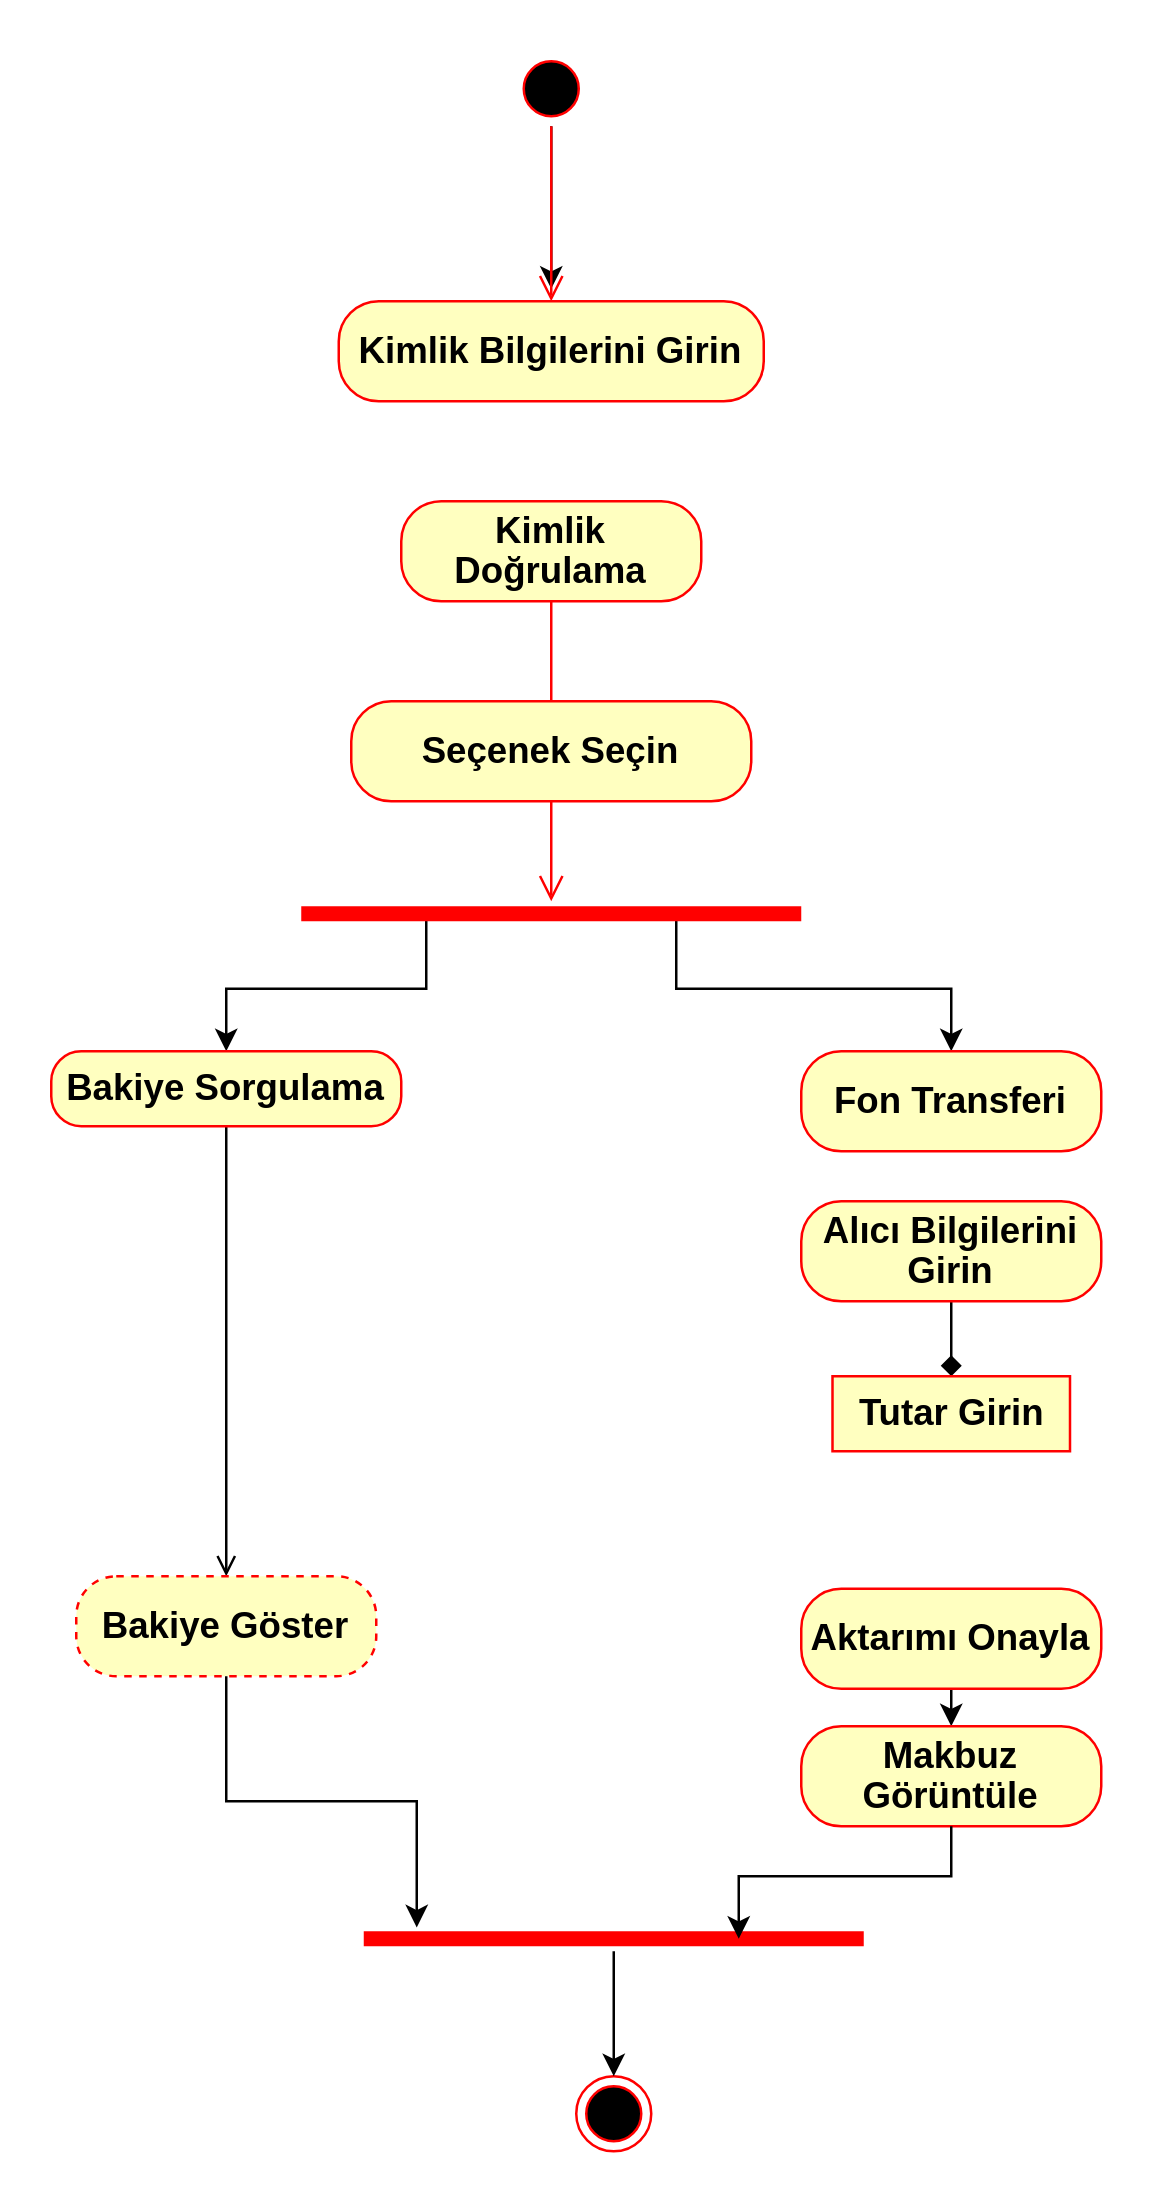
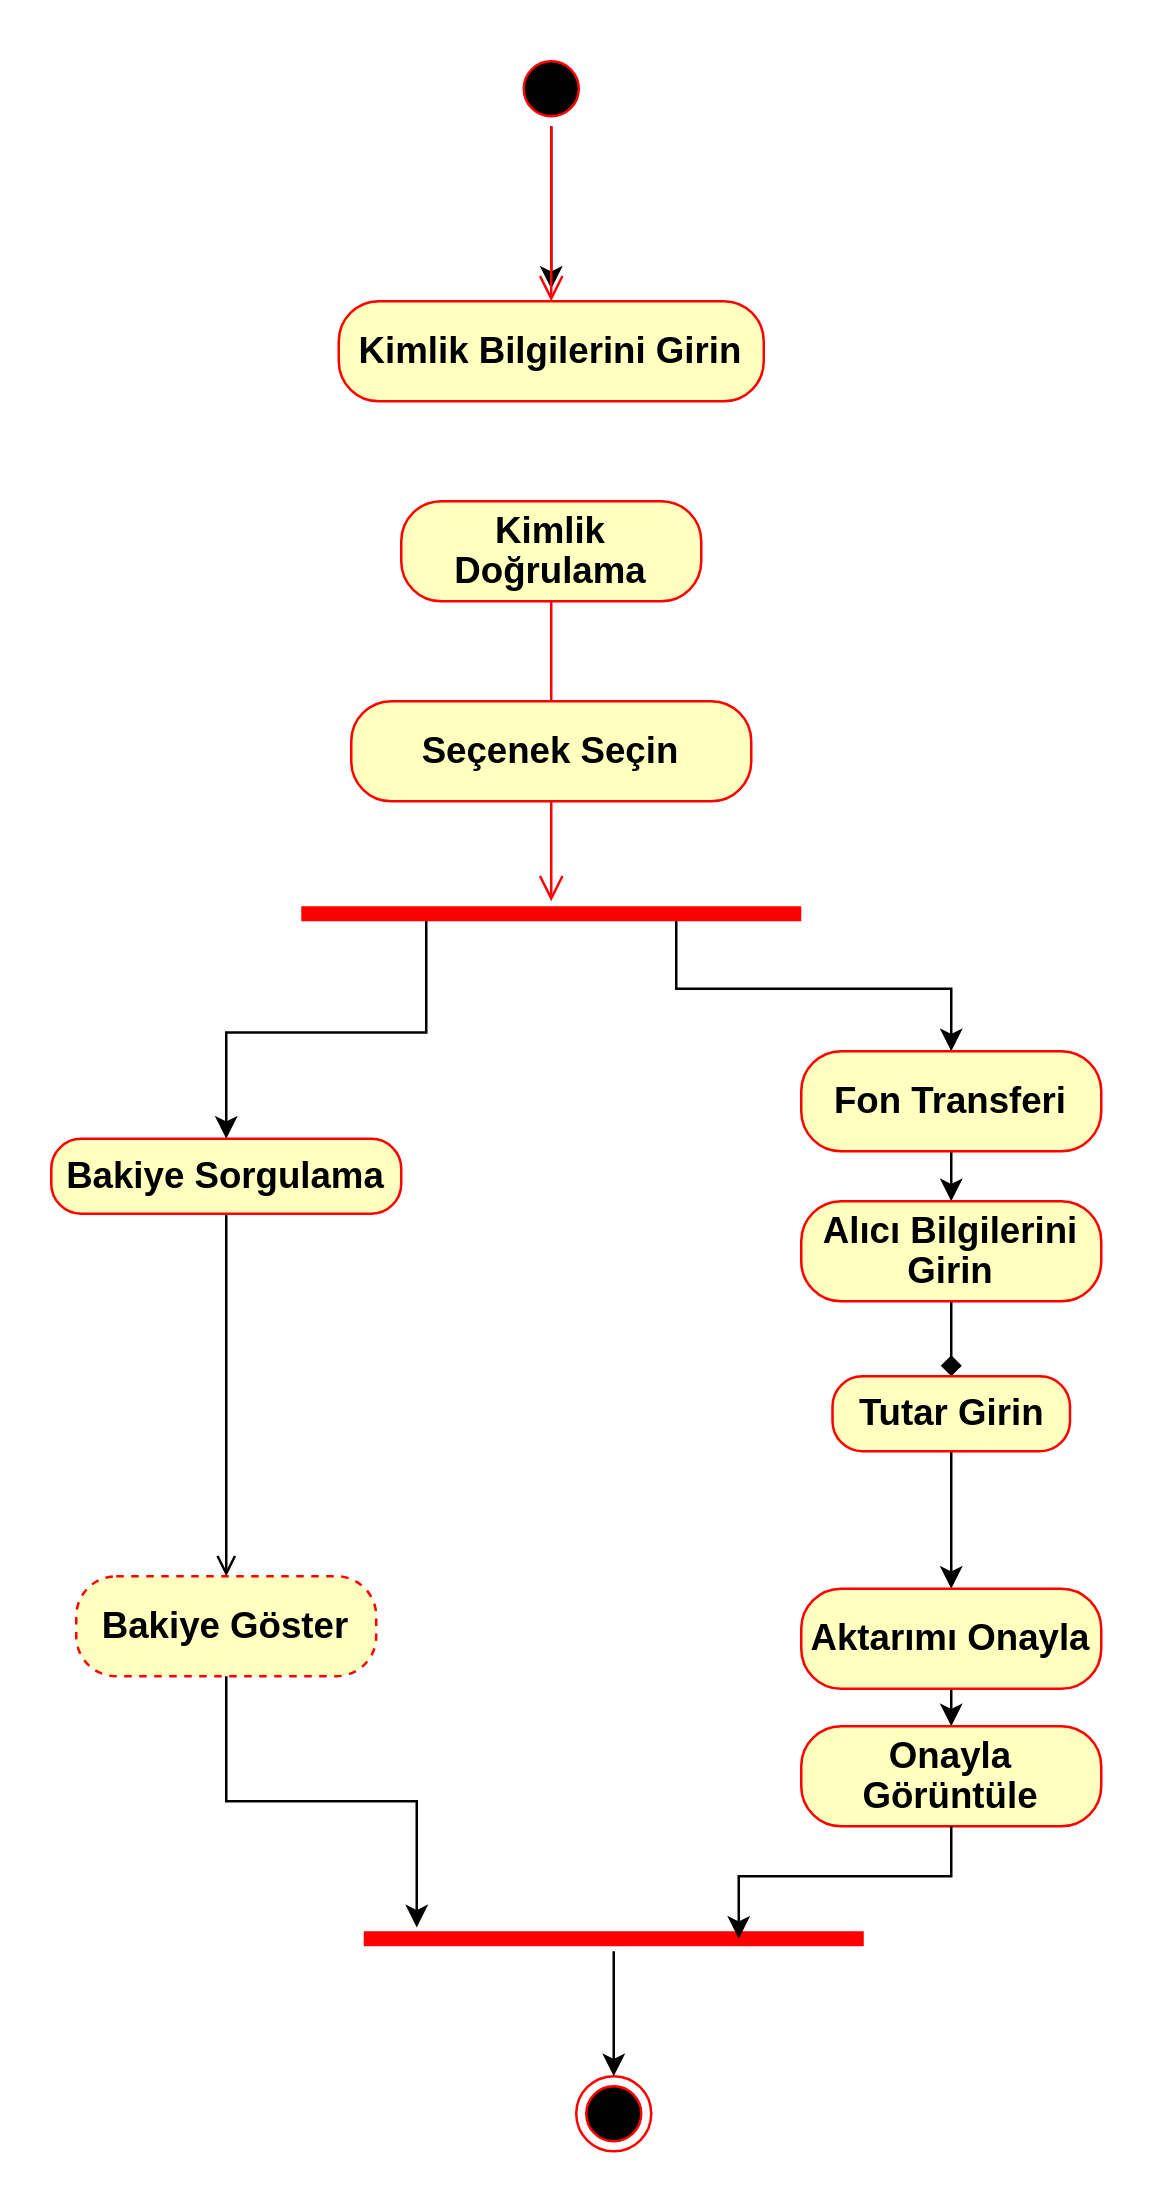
(226, 1089) -> (226, 1176)
none -> (951, 1168)
(951, 1414) -> (951, 1414)
none -> (951, 1512)
(951, 1776) -> (951, 1776)
